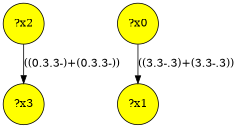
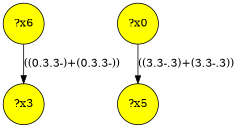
(24, 24) -> (24, 24)
(138, 104) -> (138, 104)
